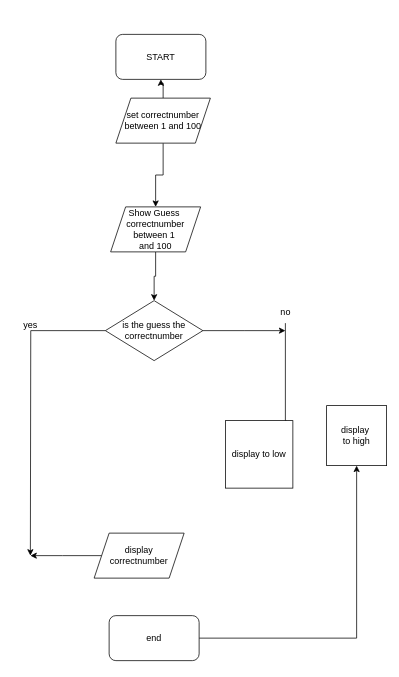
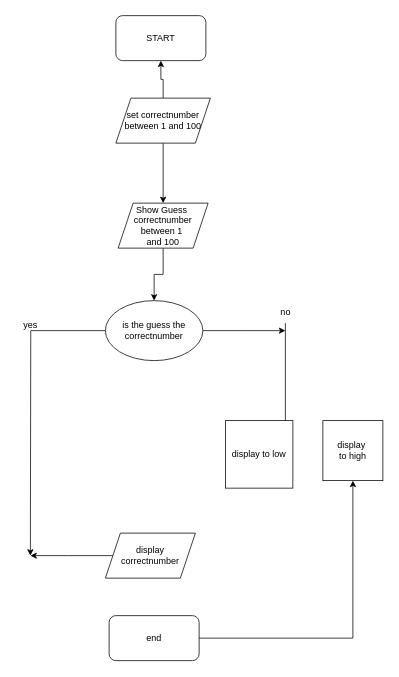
(161, 57) -> (161, 38)
(156, 229) -> (163, 225)
(154, 330) -> (154, 330)
(357, 435) -> (353, 450)
(139, 555) -> (150, 555)
